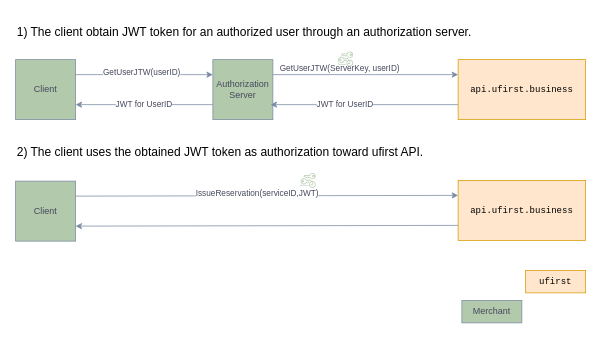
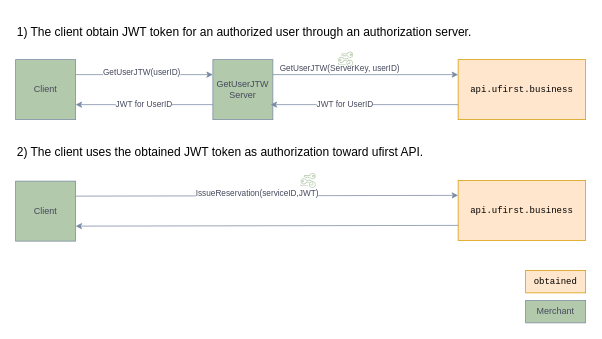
(243, 90) -> (243, 90)
(555, 282) -> (555, 282)
(492, 312) -> (555, 312)
